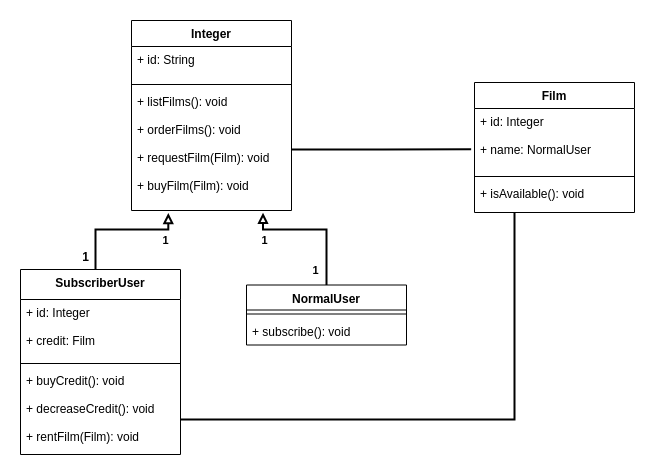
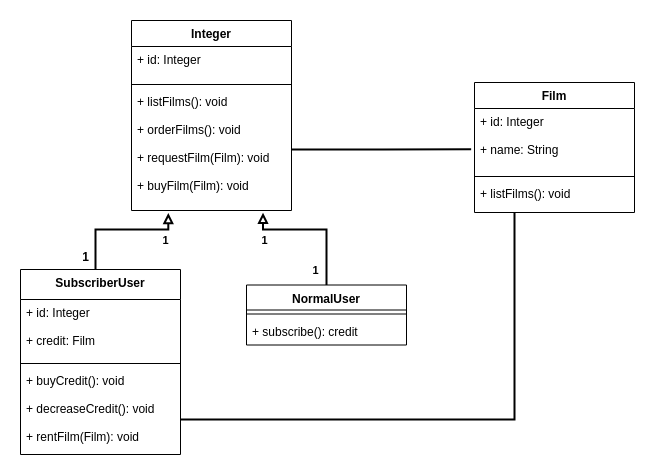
(170, 60) -> (174, 60)
(517, 122) -> (517, 122)
(538, 194) -> (531, 194)
(308, 332) -> (315, 332)
